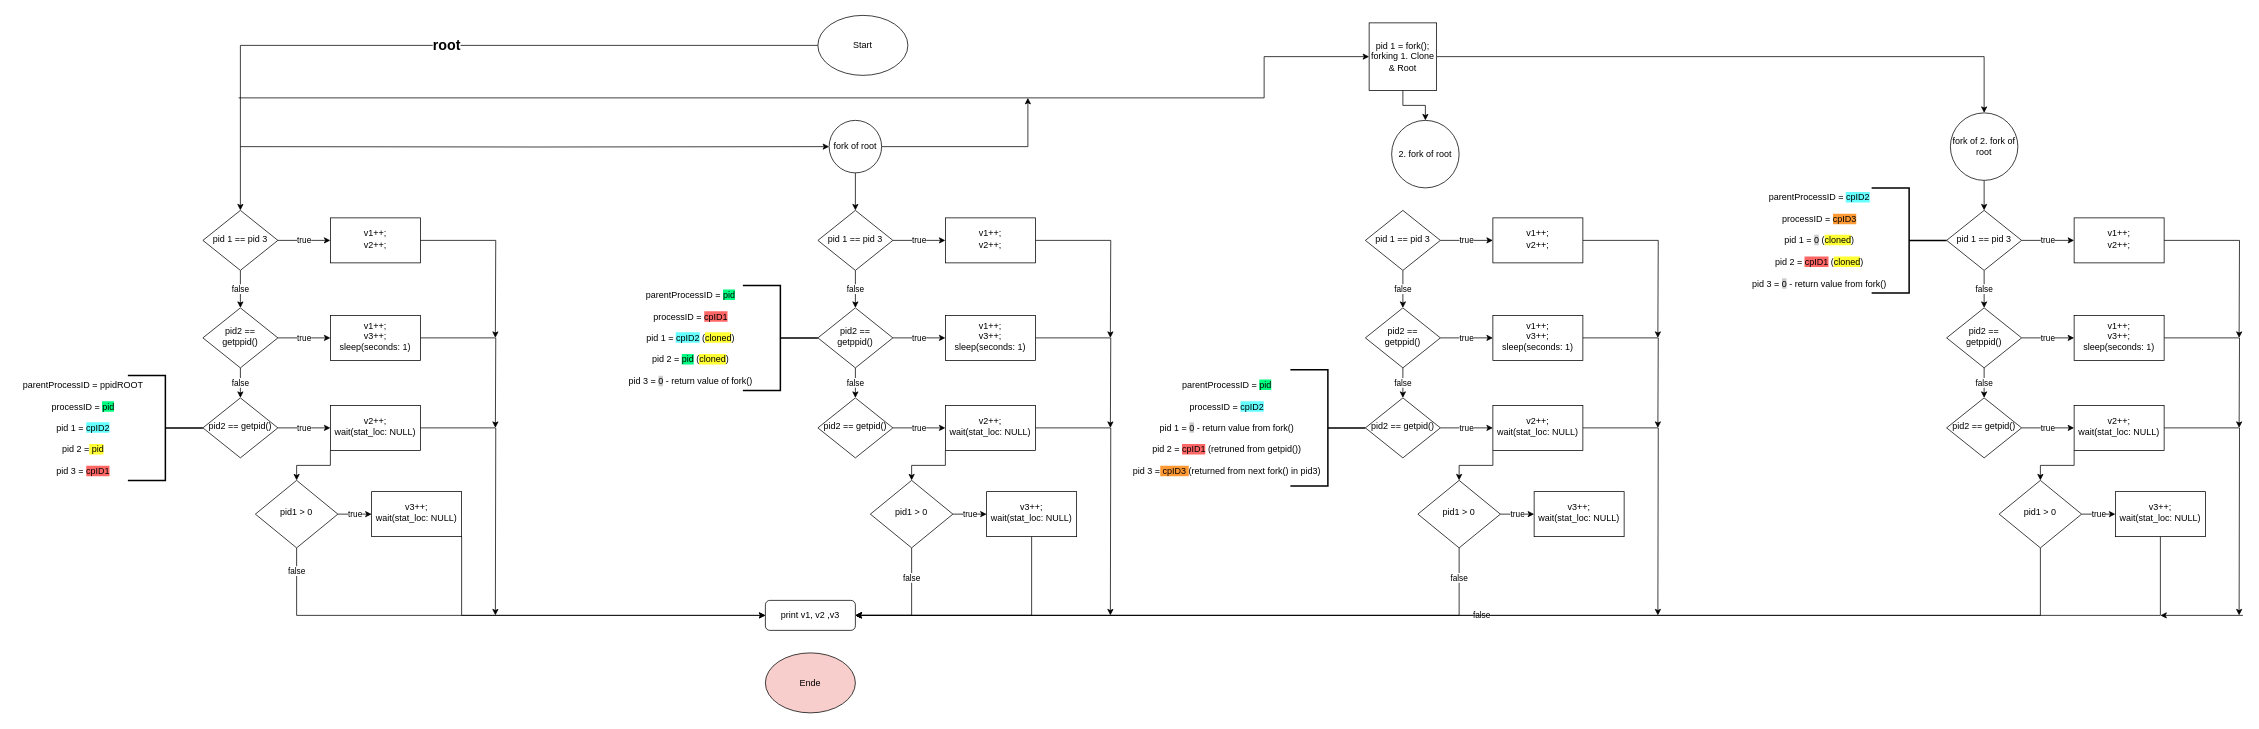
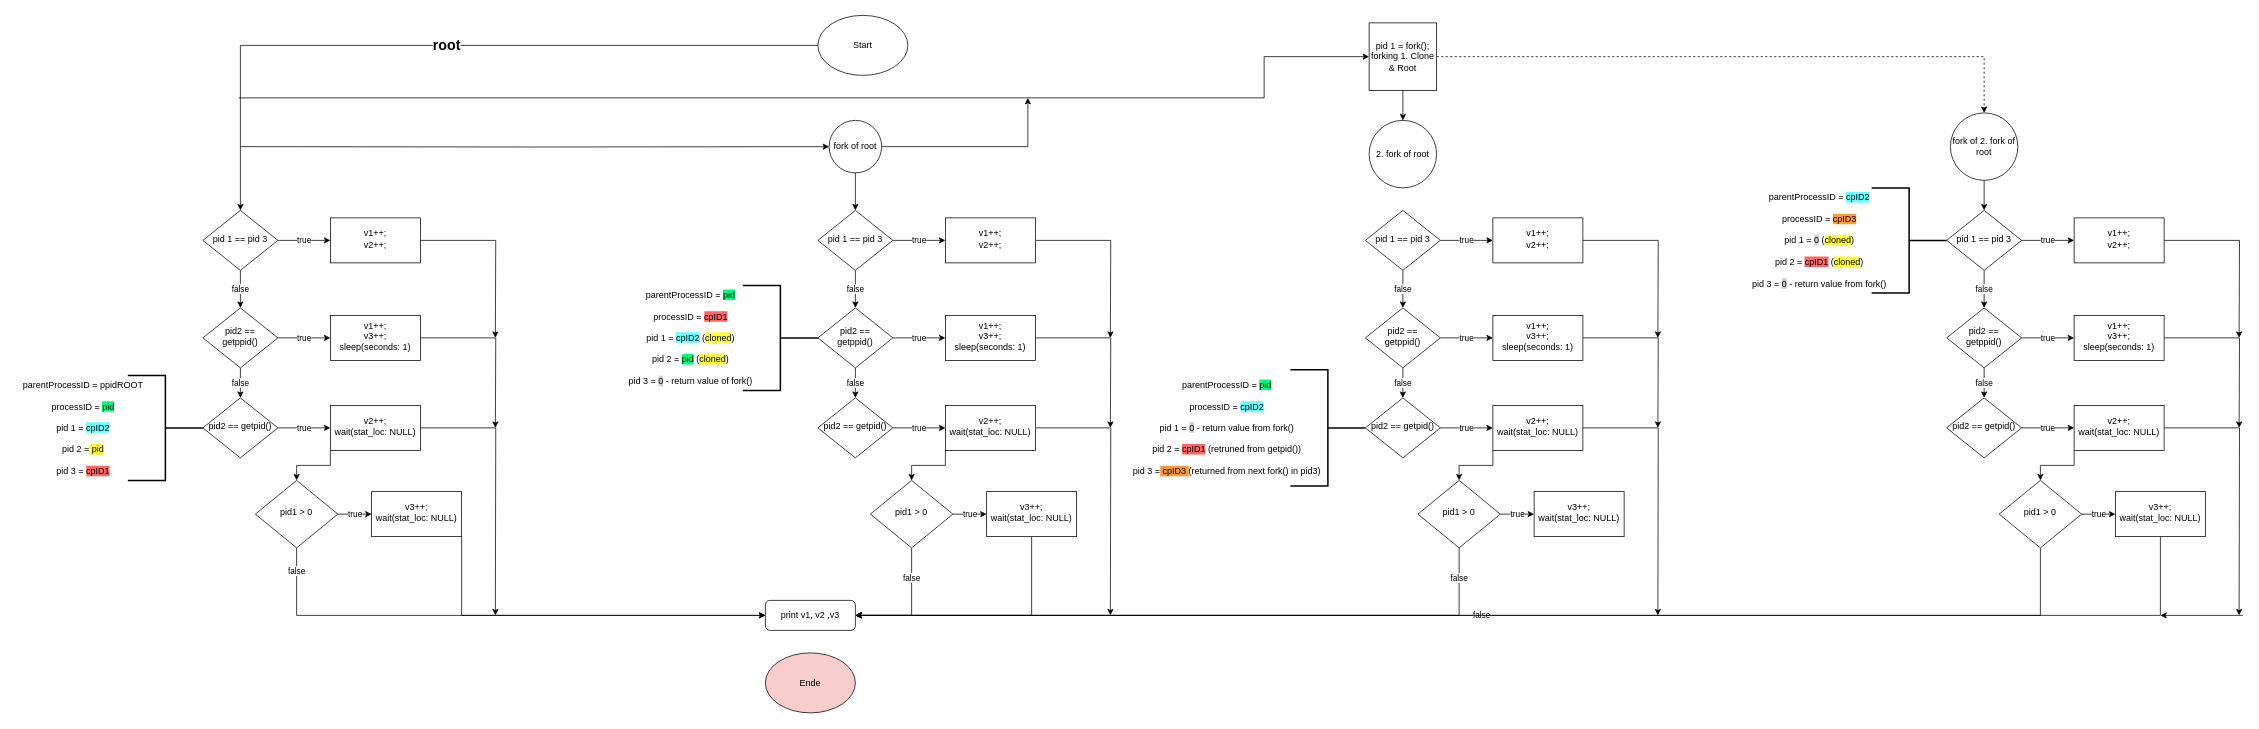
(1736, 57) -> (1736, 57)
(1425, 154) -> (1403, 154)
